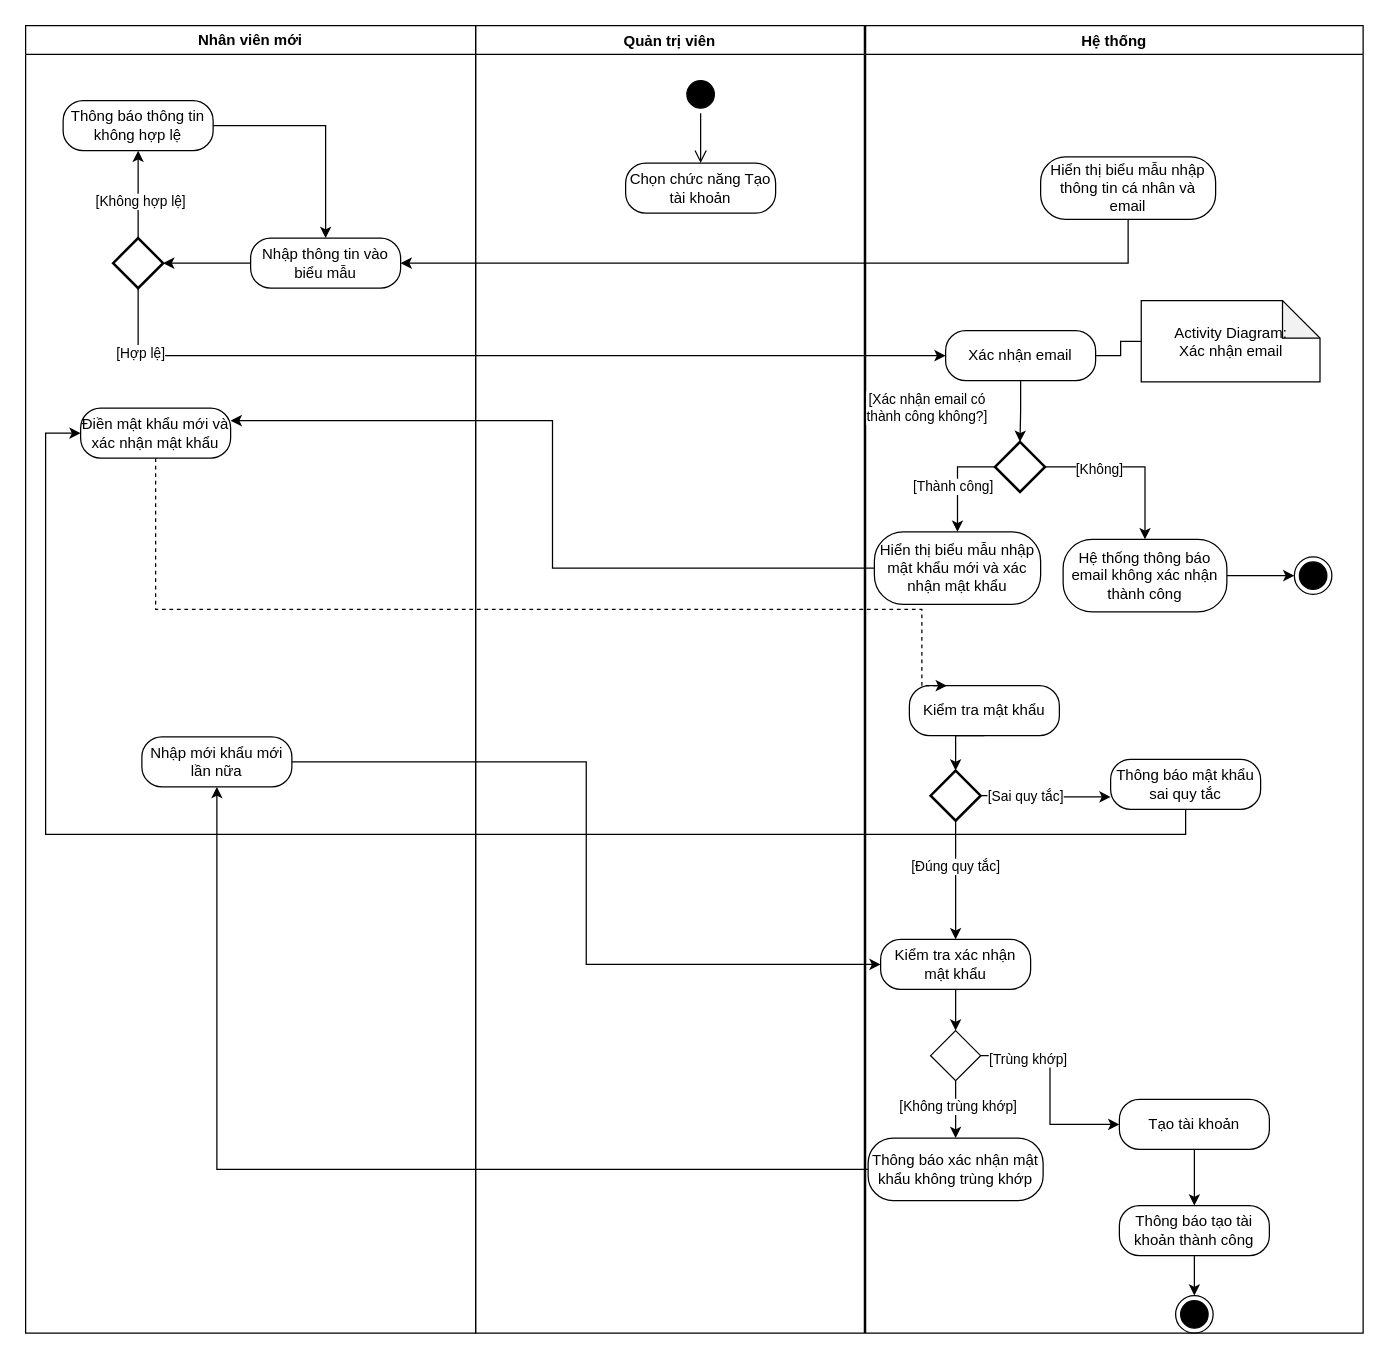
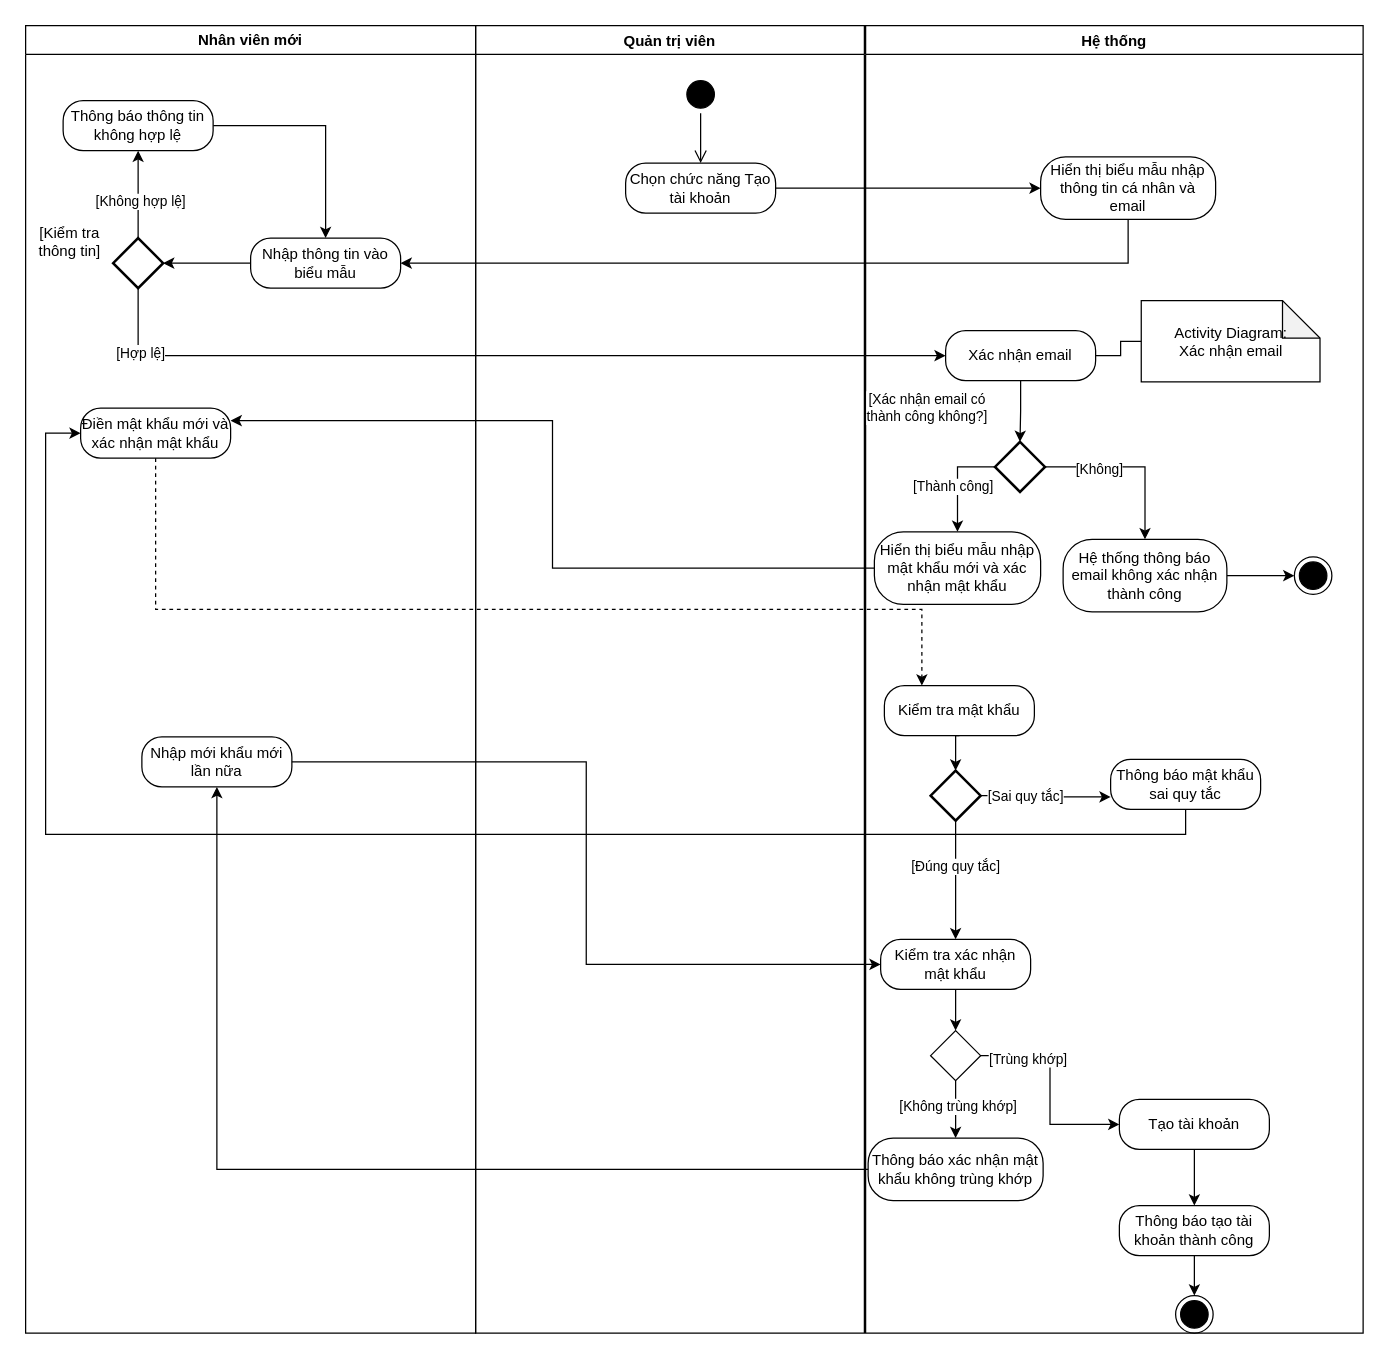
none -> (904, 188)
none -> (69, 242)
(984, 711) -> (959, 711)
